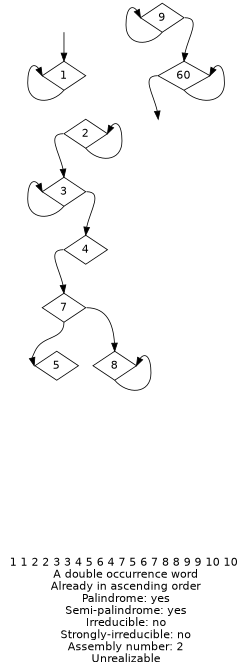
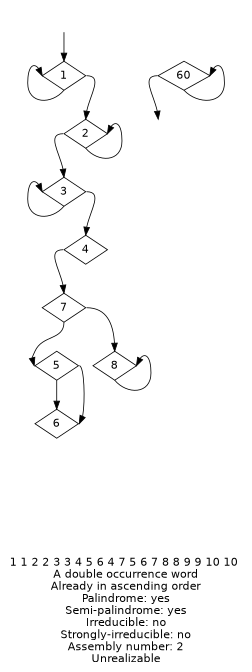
(162, 18) -> none
none -> (93, 91)
none -> (57, 424)
